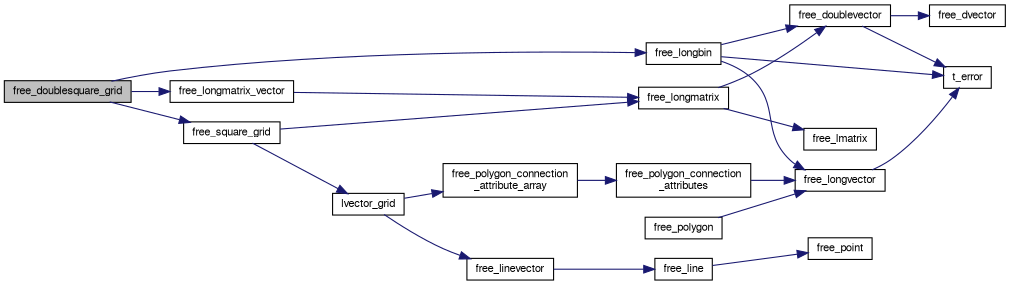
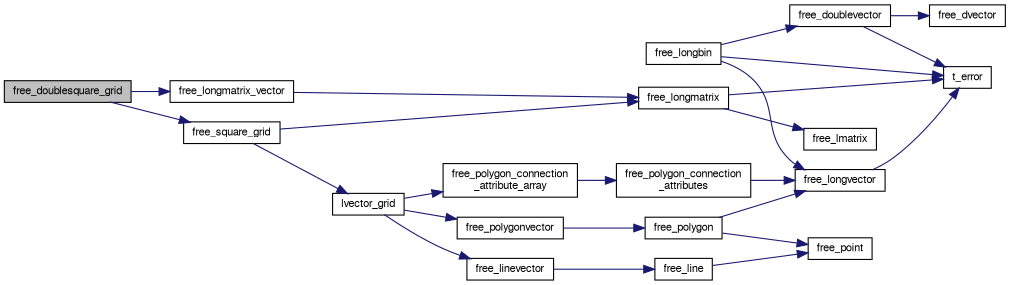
(372, 56) -> none
(762, 68) -> (830, 87)
none -> (510, 228)
none -> (760, 238)
